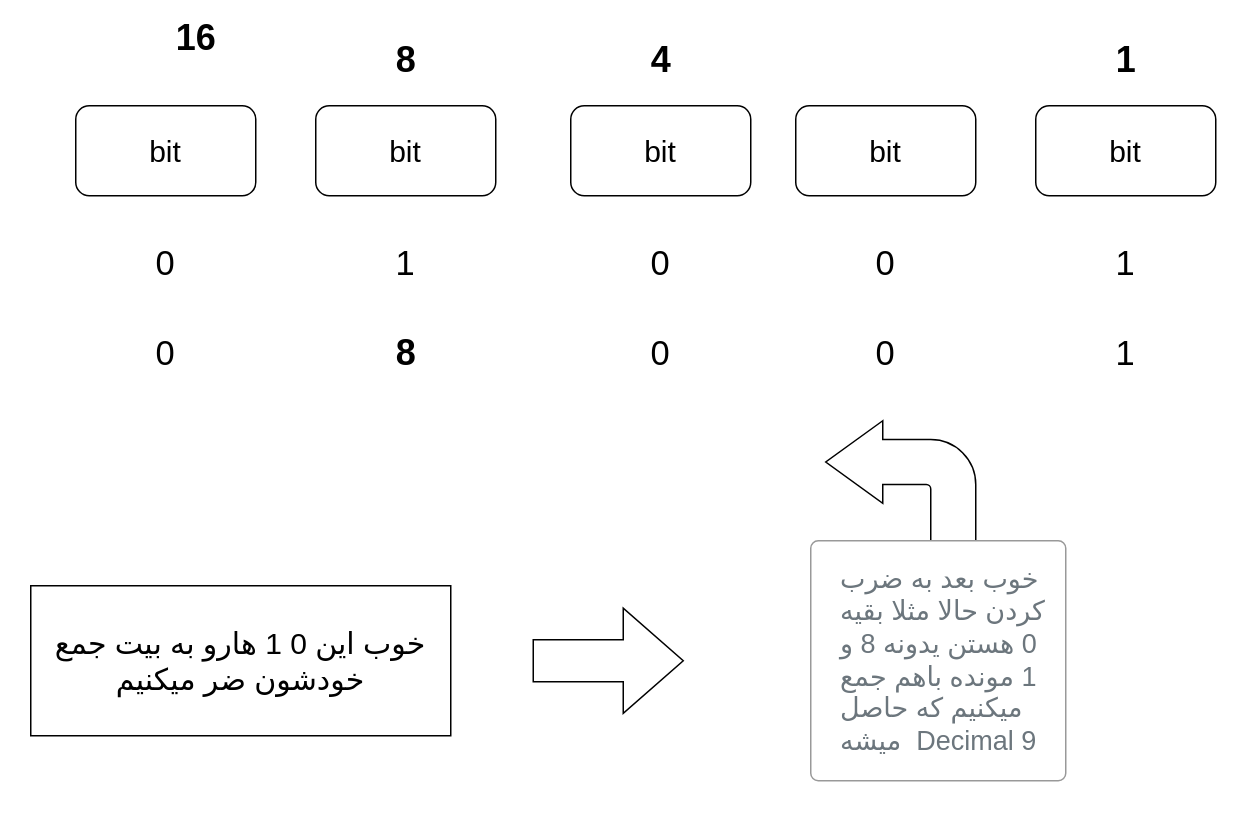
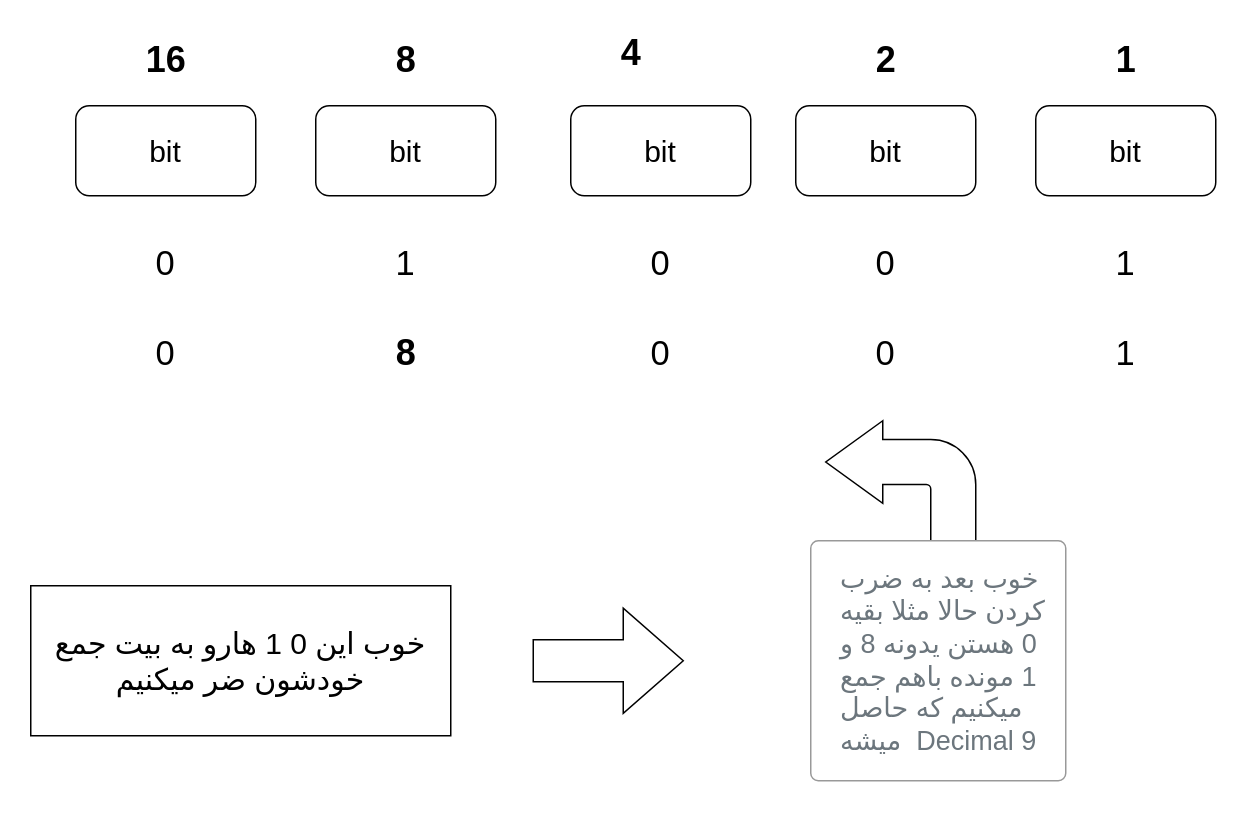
(196, 38) -> (166, 61)
(661, 61) -> (631, 53)
none -> (886, 61)
